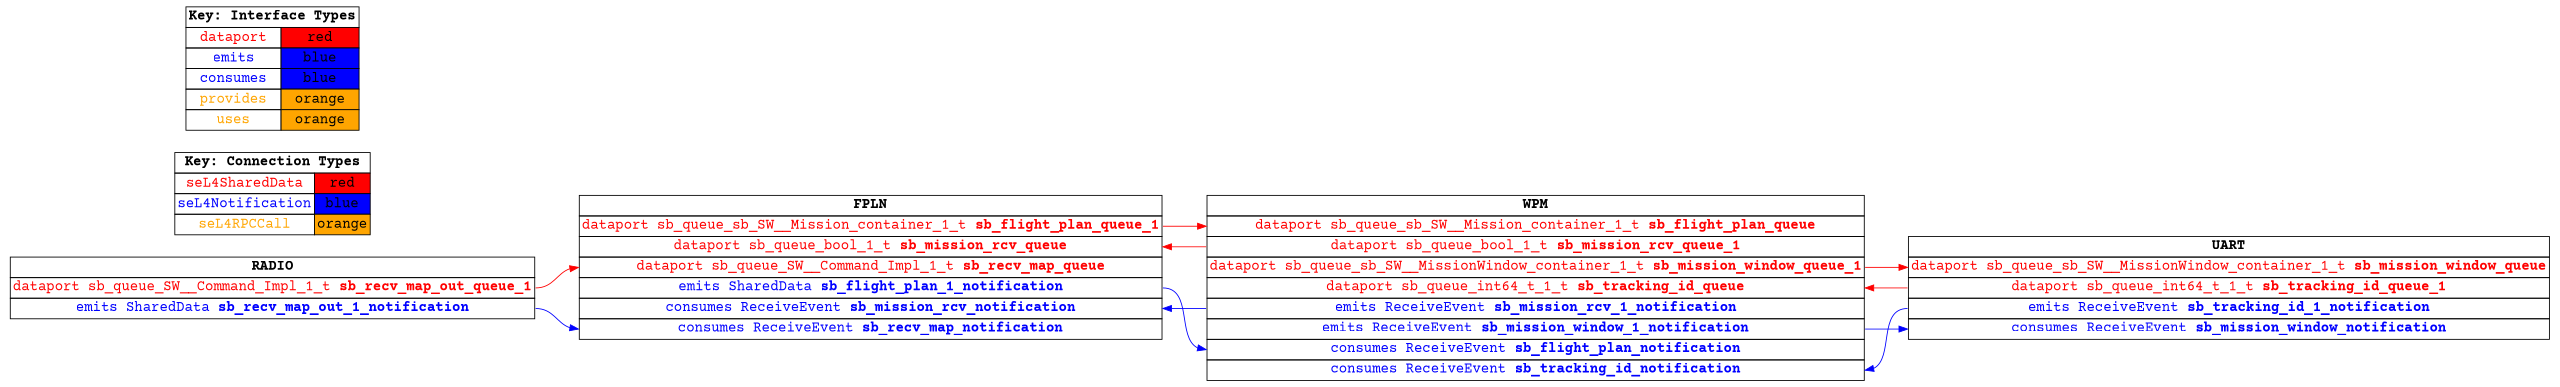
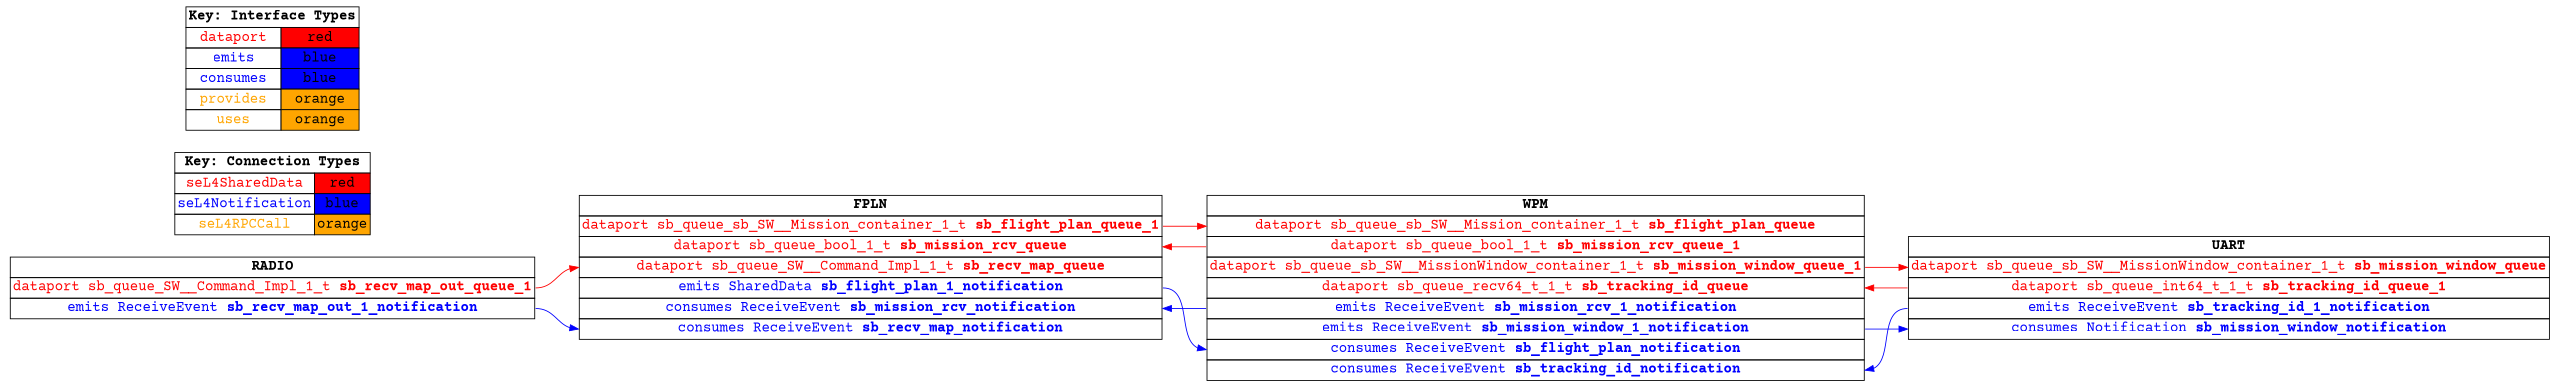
(1452, 286) -> (1452, 286)
(147, 307) -> (147, 307)
(2103, 327) -> (2103, 327)
